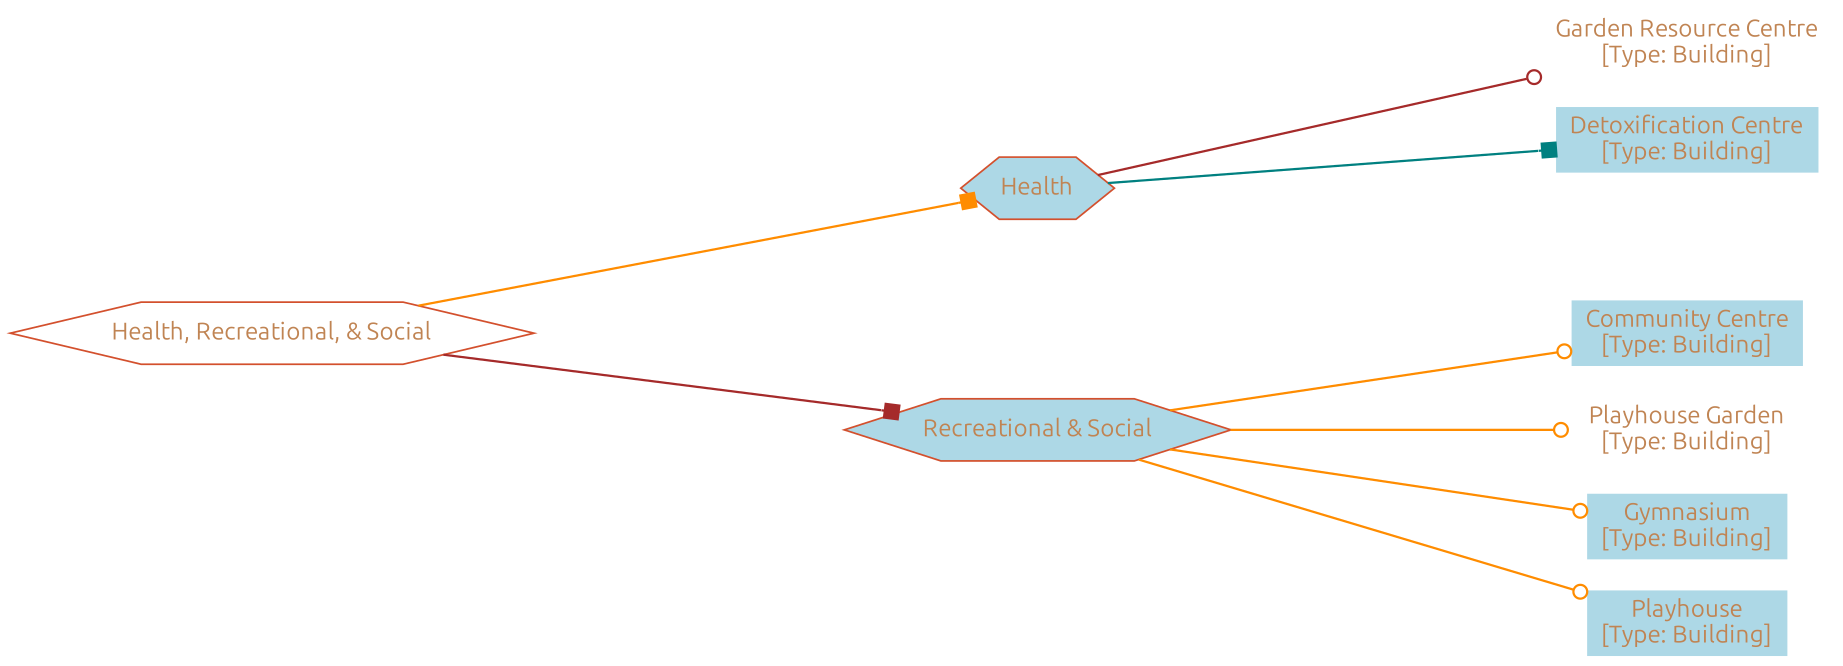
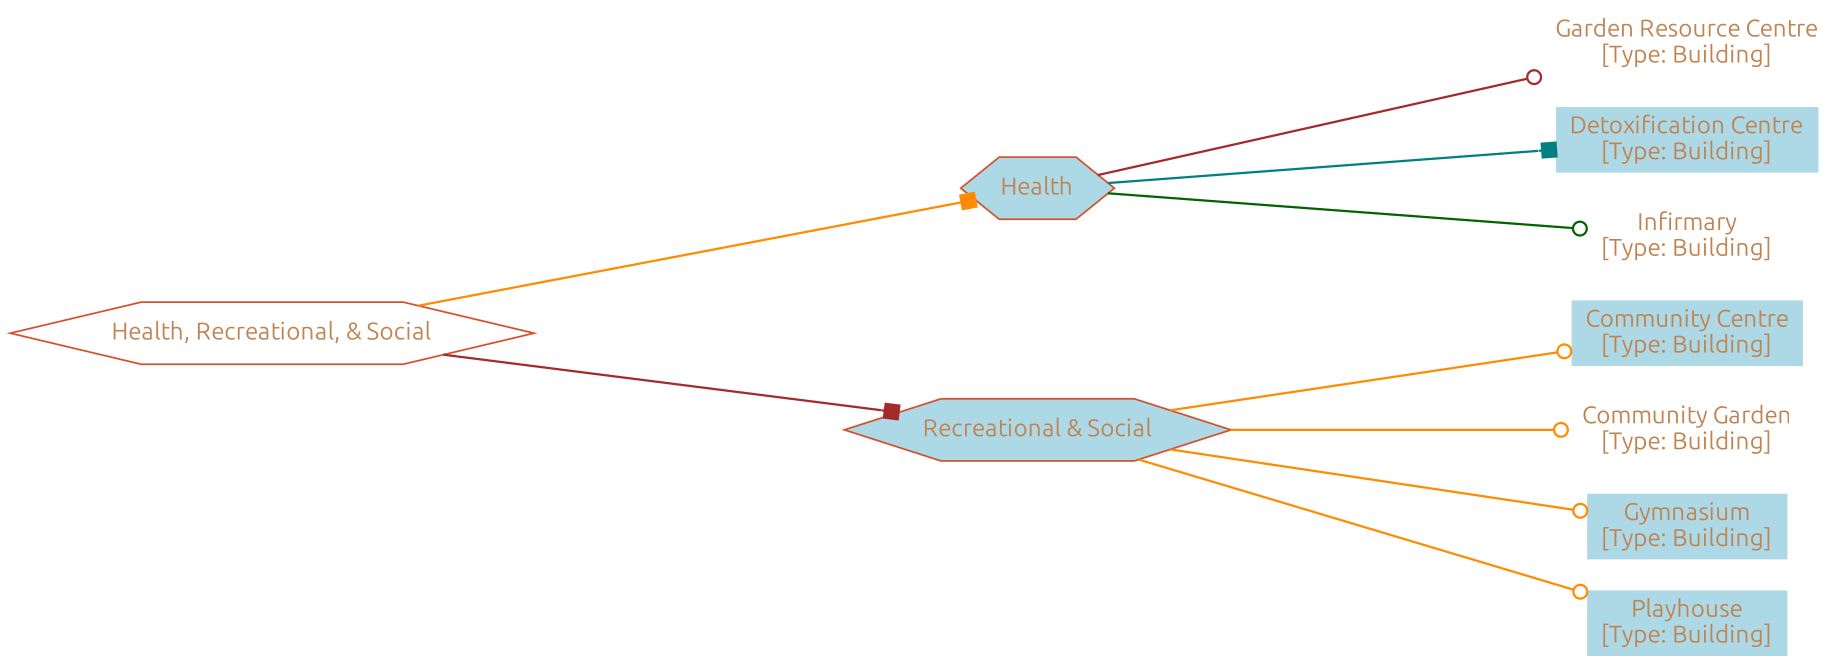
none -> (1687, 237)
(1687, 430) -> (1687, 430)
